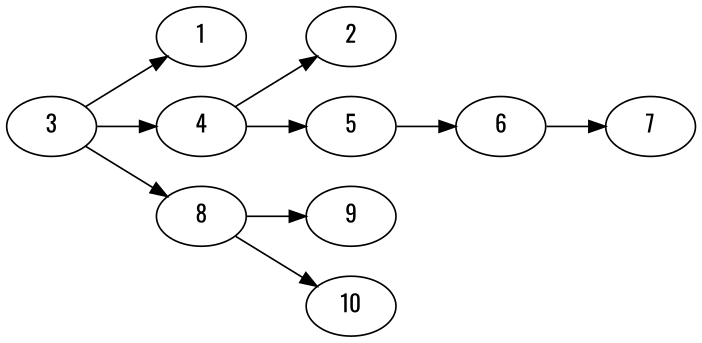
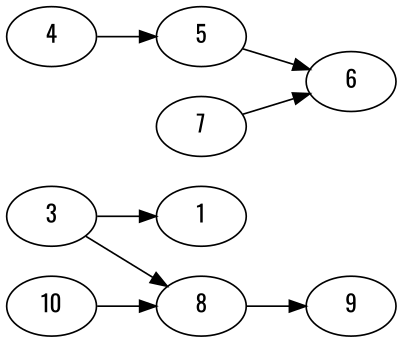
(351, 37) -> none
(118, 126) -> none
(568, 126) -> (268, 106)
(269, 257) -> (118, 306)
